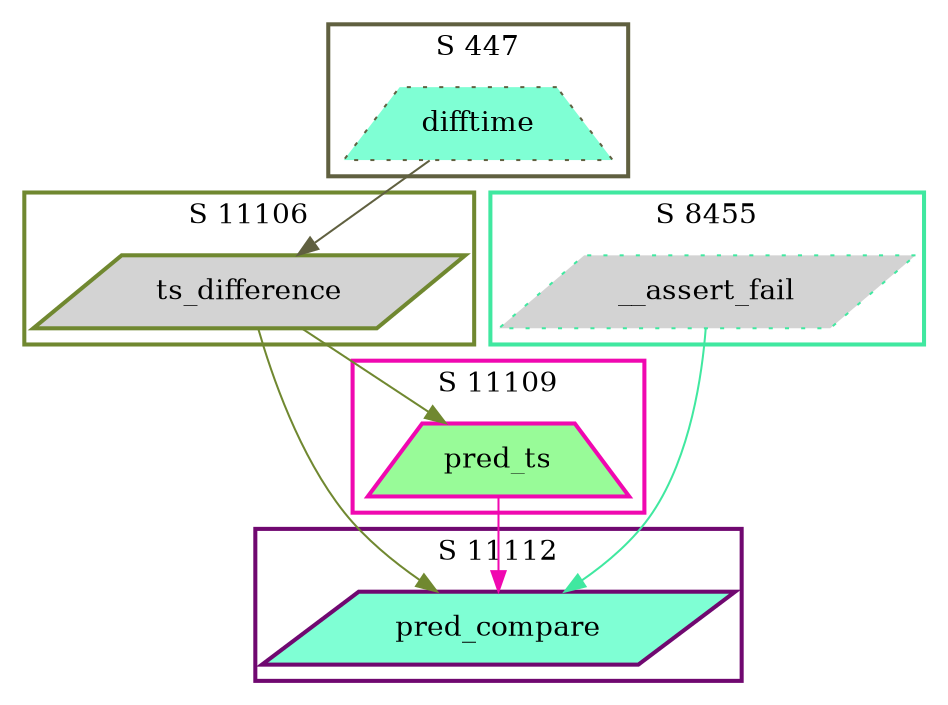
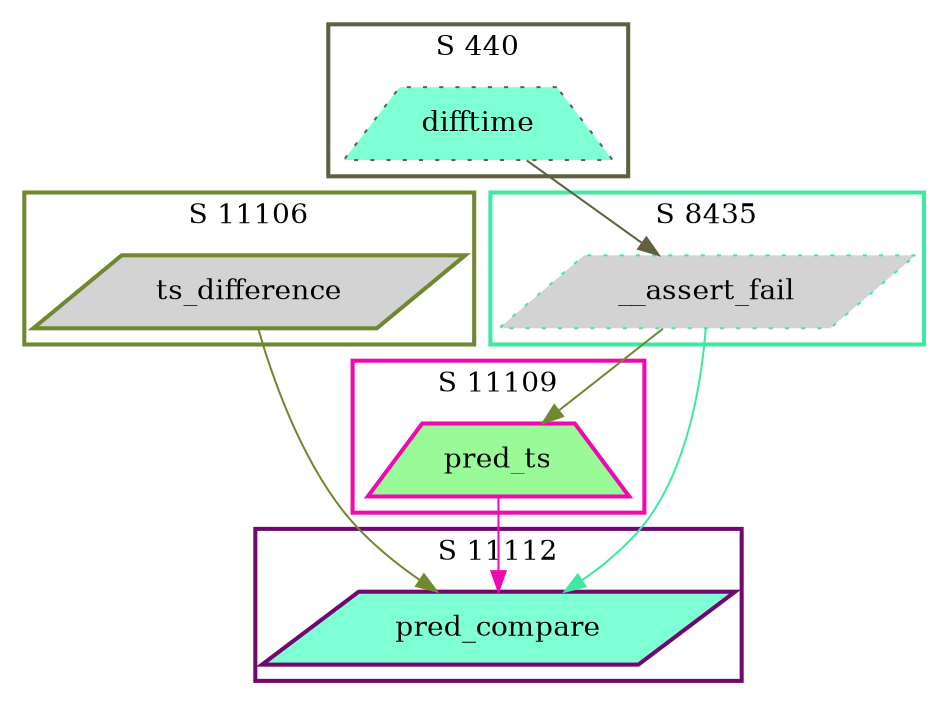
(478, 48) -> (478, 48)
(367, 206) -> (590, 206)
(707, 216) -> (707, 216)
(372, 374) -> (606, 373)
